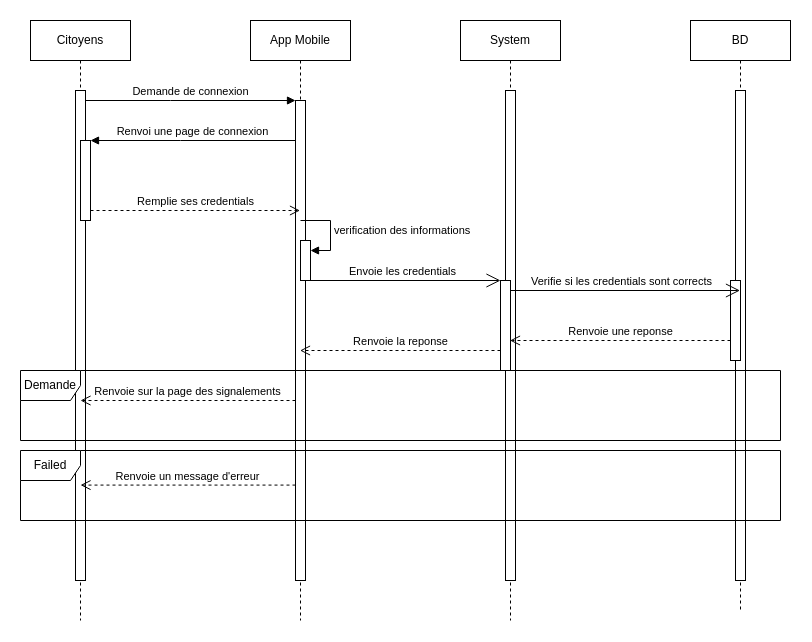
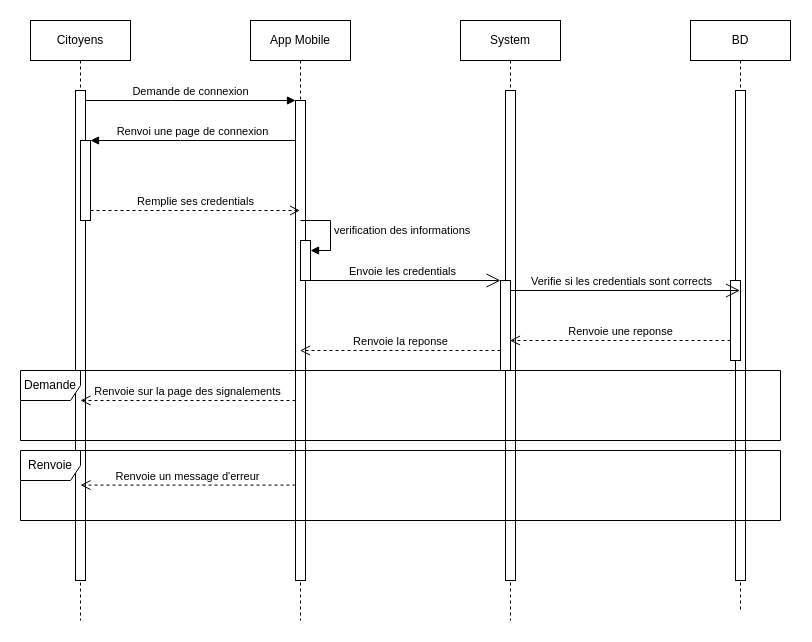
(51, 466) -> (51, 466)
